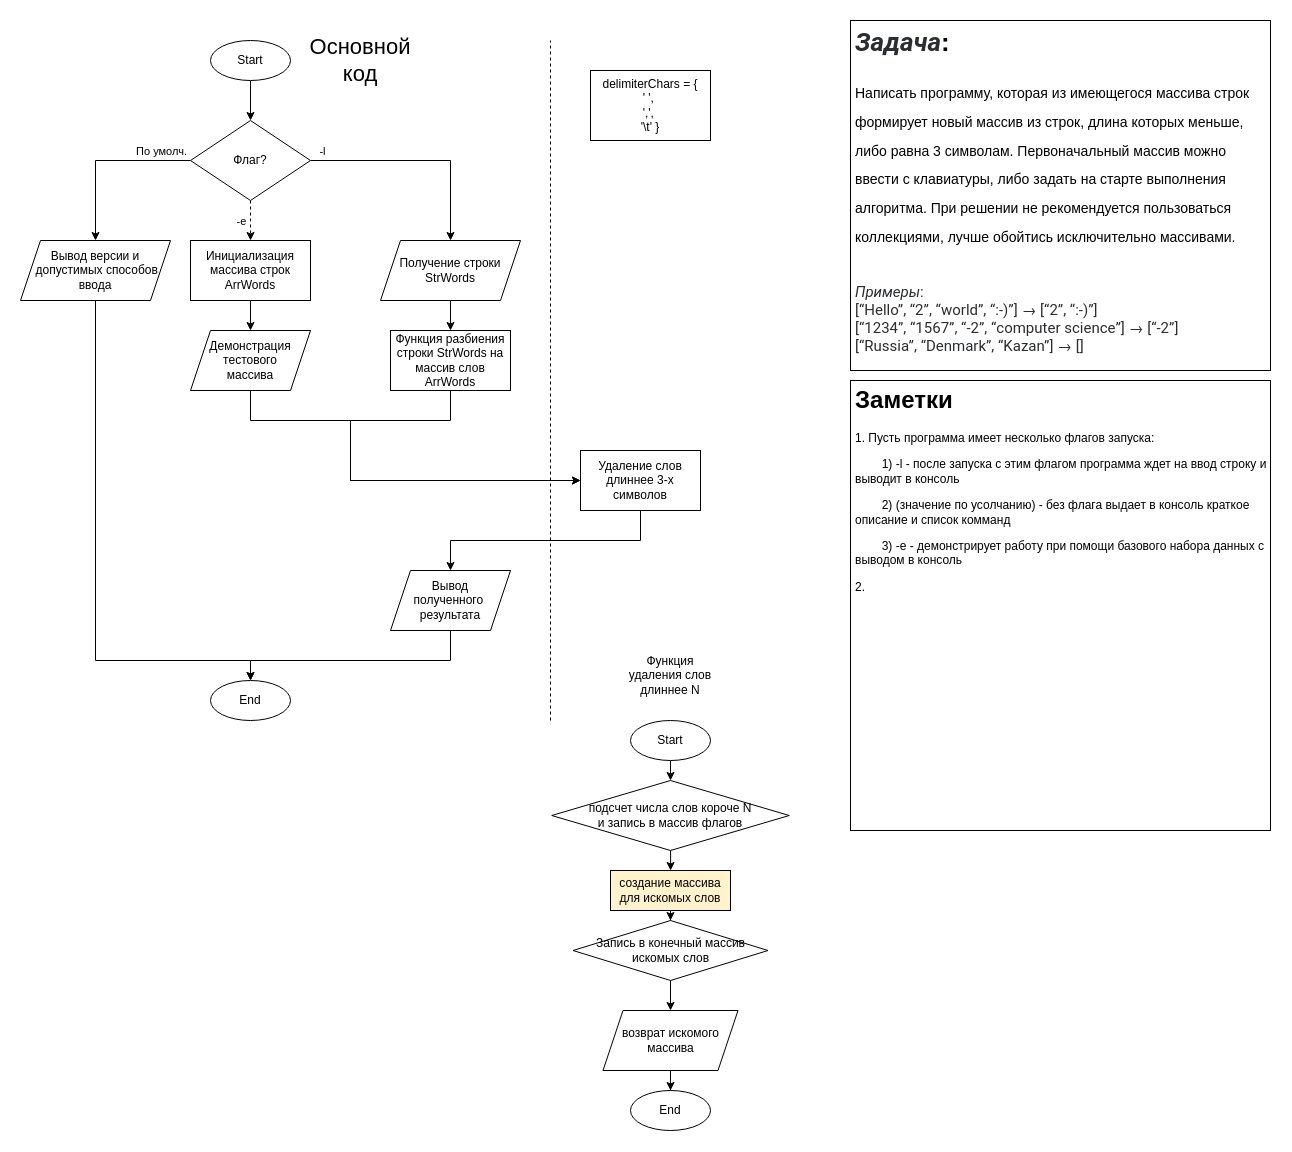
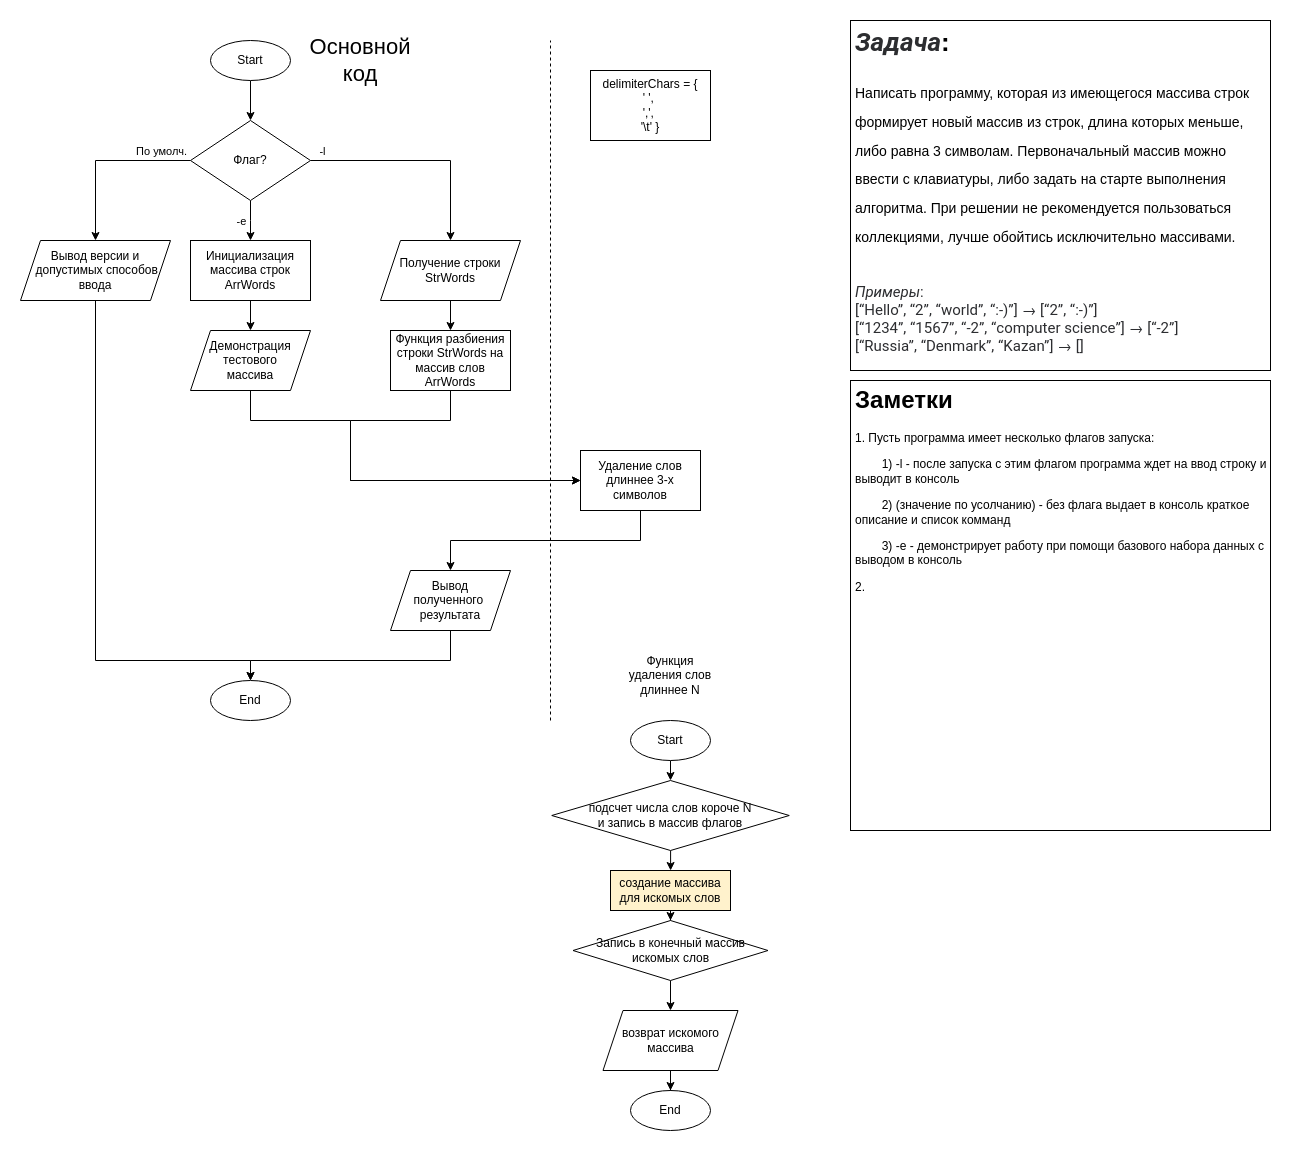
(251, 217) -> (251, 217)
